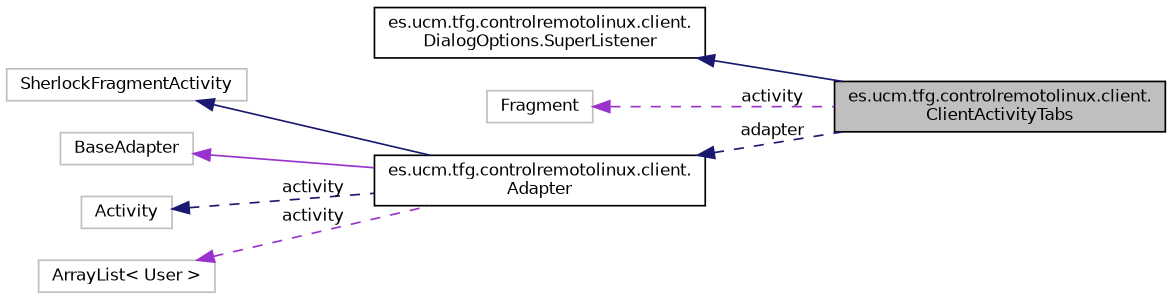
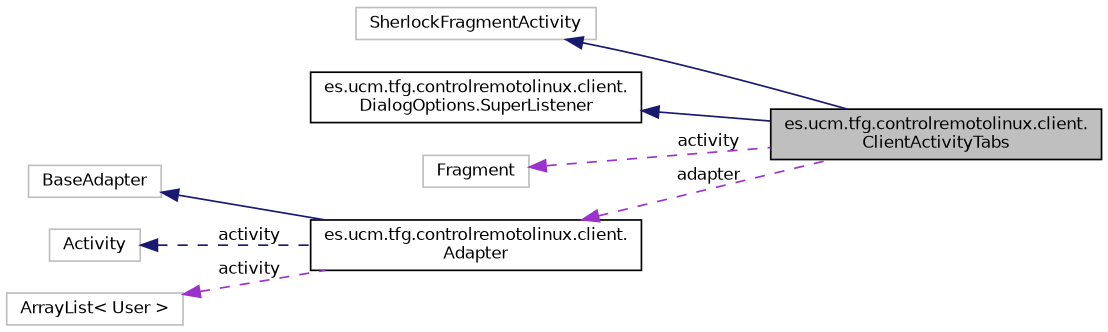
(322, 130) -> (716, 74)
(778, 142) -> (714, 188)
(292, 161) -> (252, 208)
